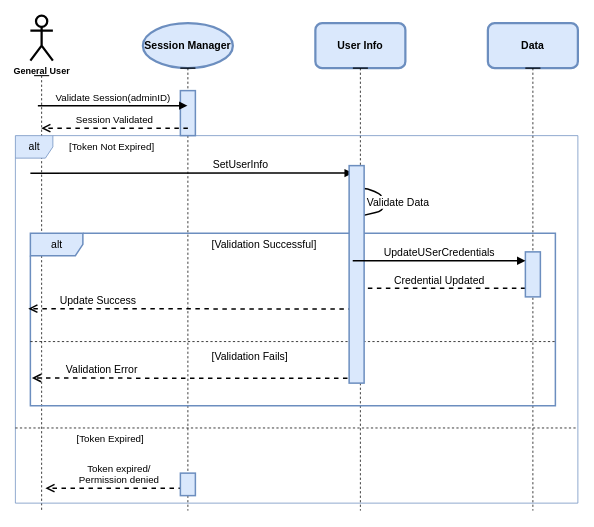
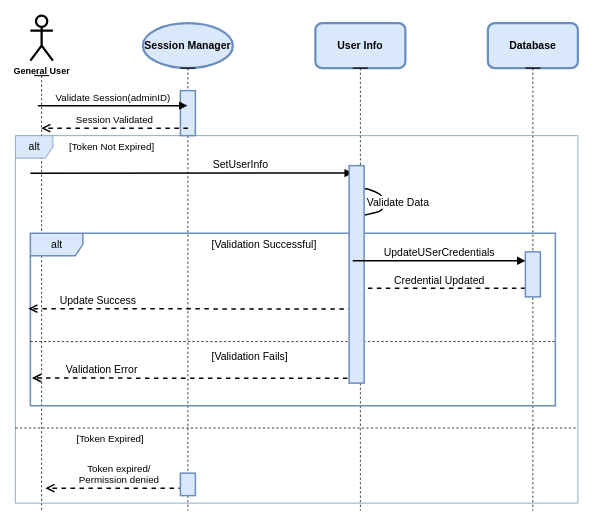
(533, 45) -> (533, 45)
